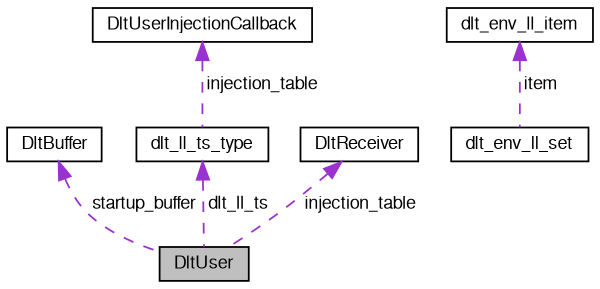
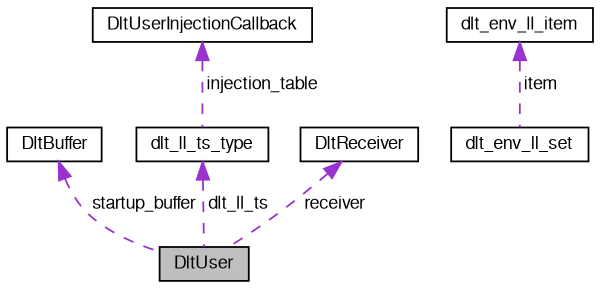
(358, 204) -> (333, 204)
